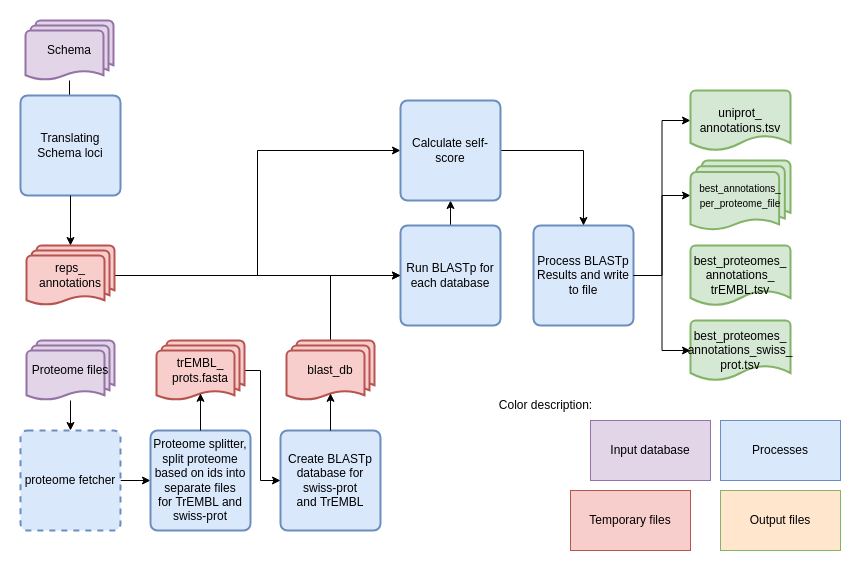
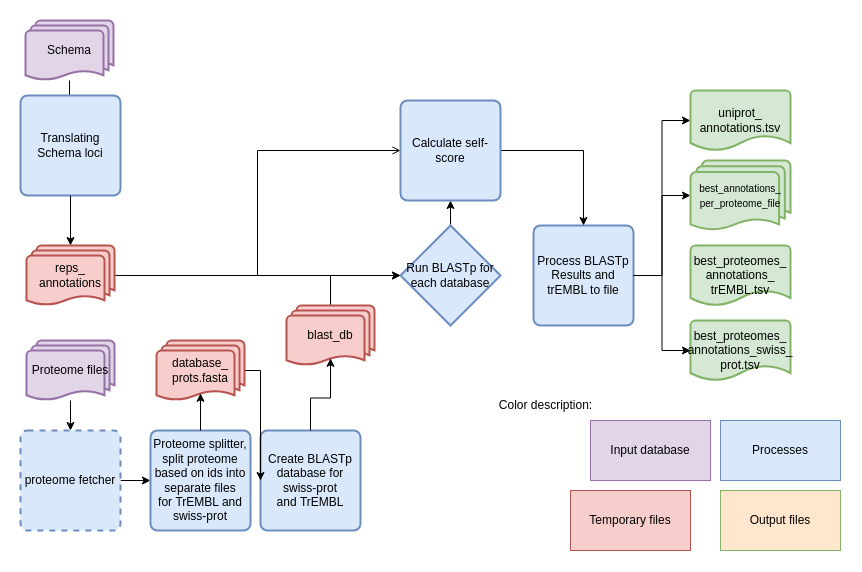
(392, 151) -> (394, 151)
(451, 276) -> (451, 276)
(584, 276) -> (584, 276)
(201, 371) -> (201, 371)
(331, 371) -> (331, 336)
(331, 481) -> (311, 481)
